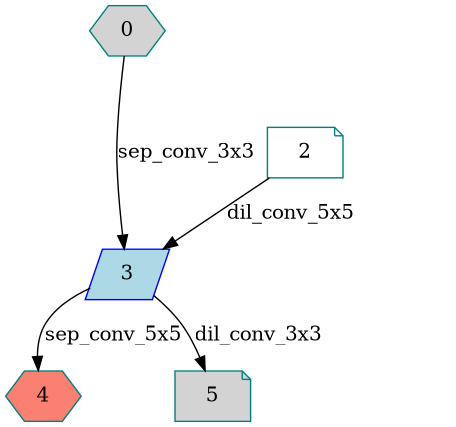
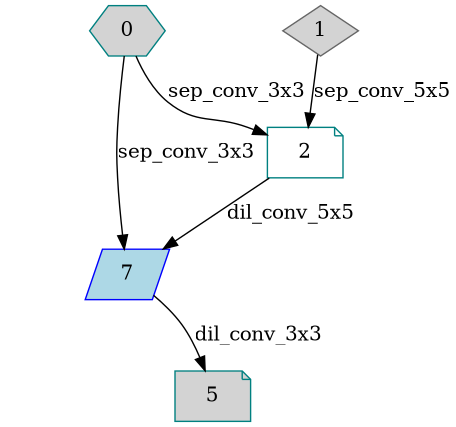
none -> (321, 31)
none -> (182, 111)
(127, 274) -> (127, 274)
(43, 396) -> none
